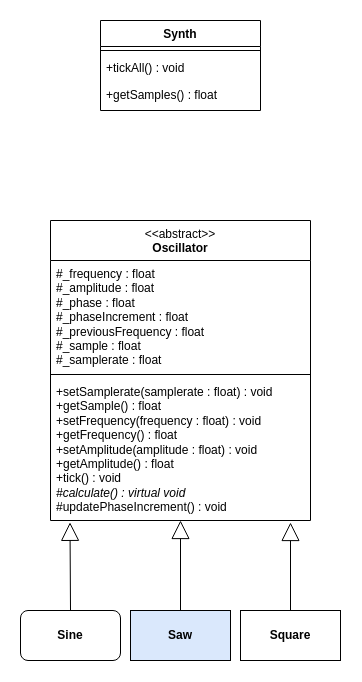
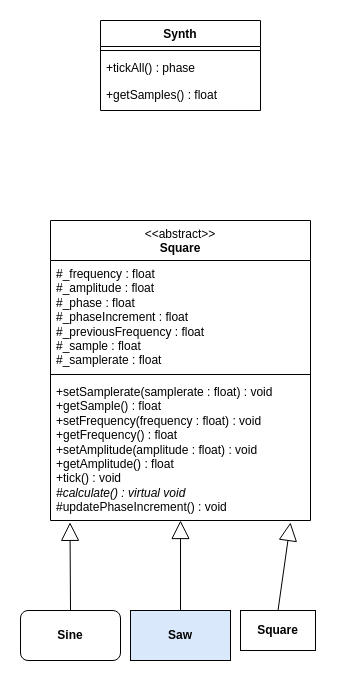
(153, 69) -> (158, 69)
(181, 242) -> (181, 242)
(291, 636) -> (278, 631)
